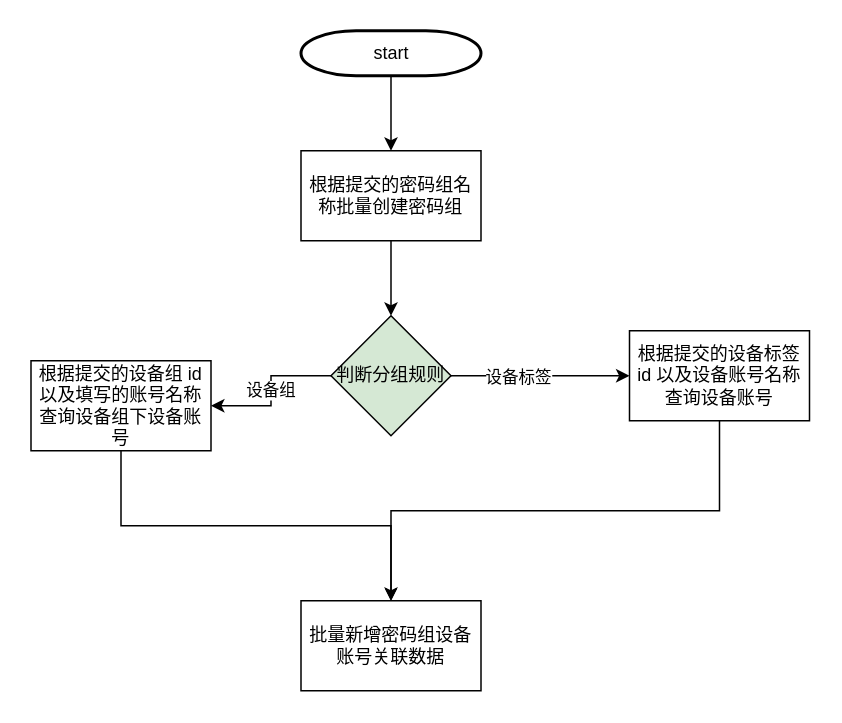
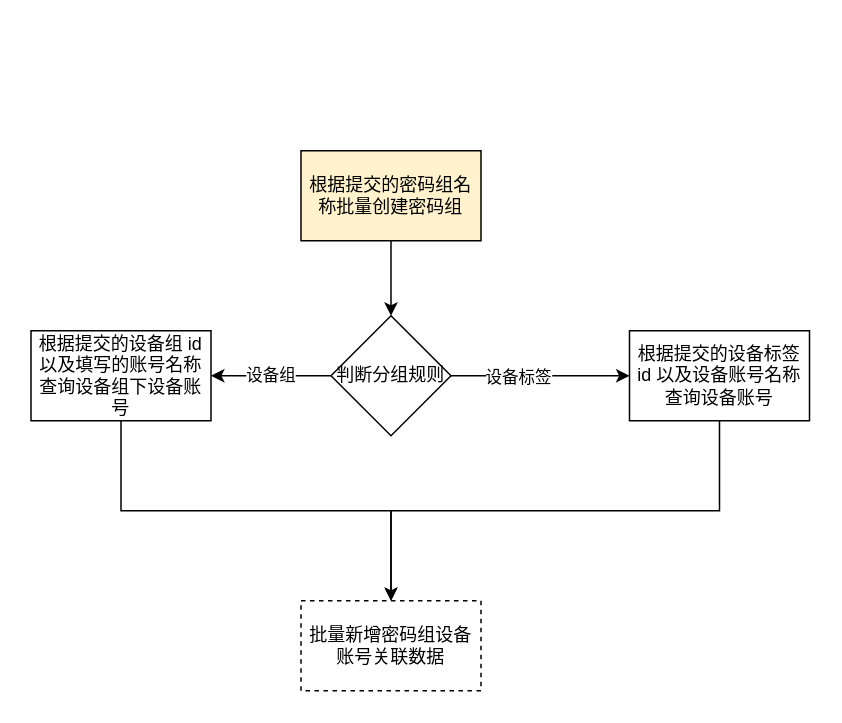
(391, 53) -> none
(391, 108) -> none
(391, 196) -> (391, 196)
(391, 376) -> (391, 376)
(121, 406) -> (121, 376)
(391, 646) -> (391, 646)
